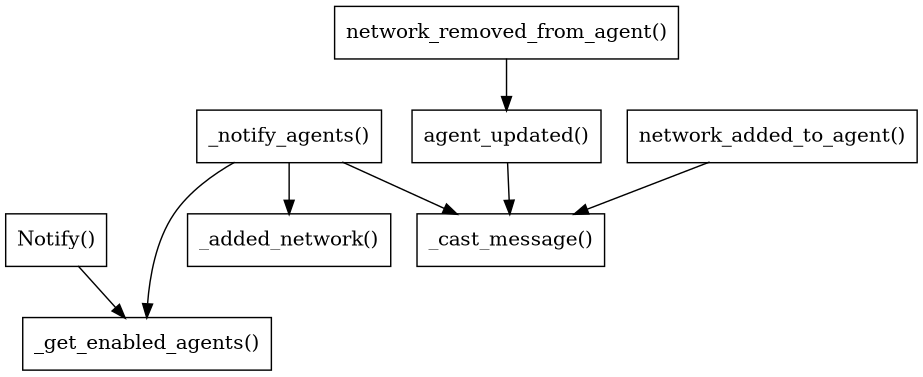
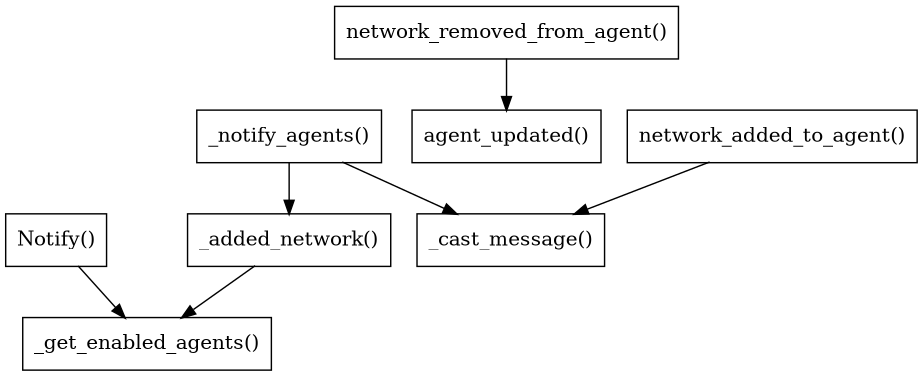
(508, 181) -> none
(170, 220) -> (224, 288)
